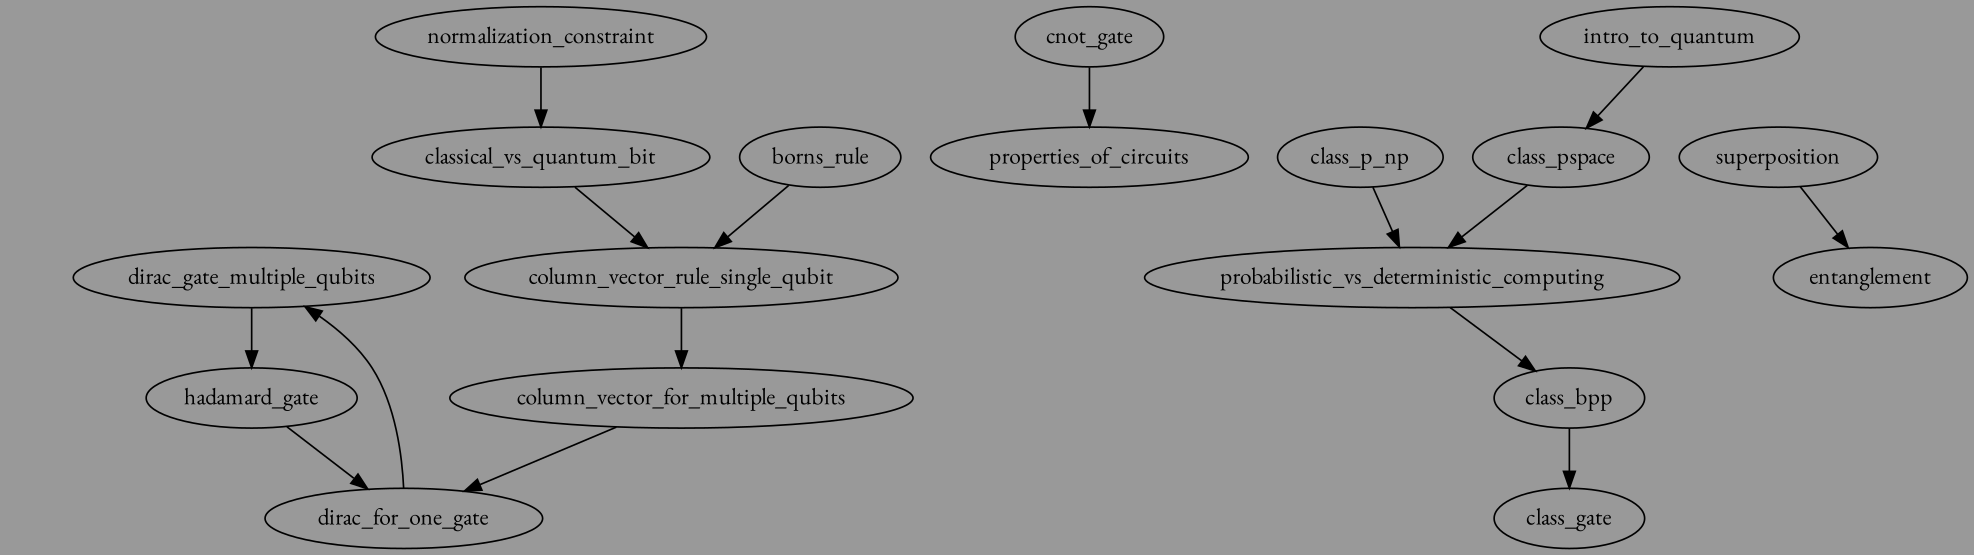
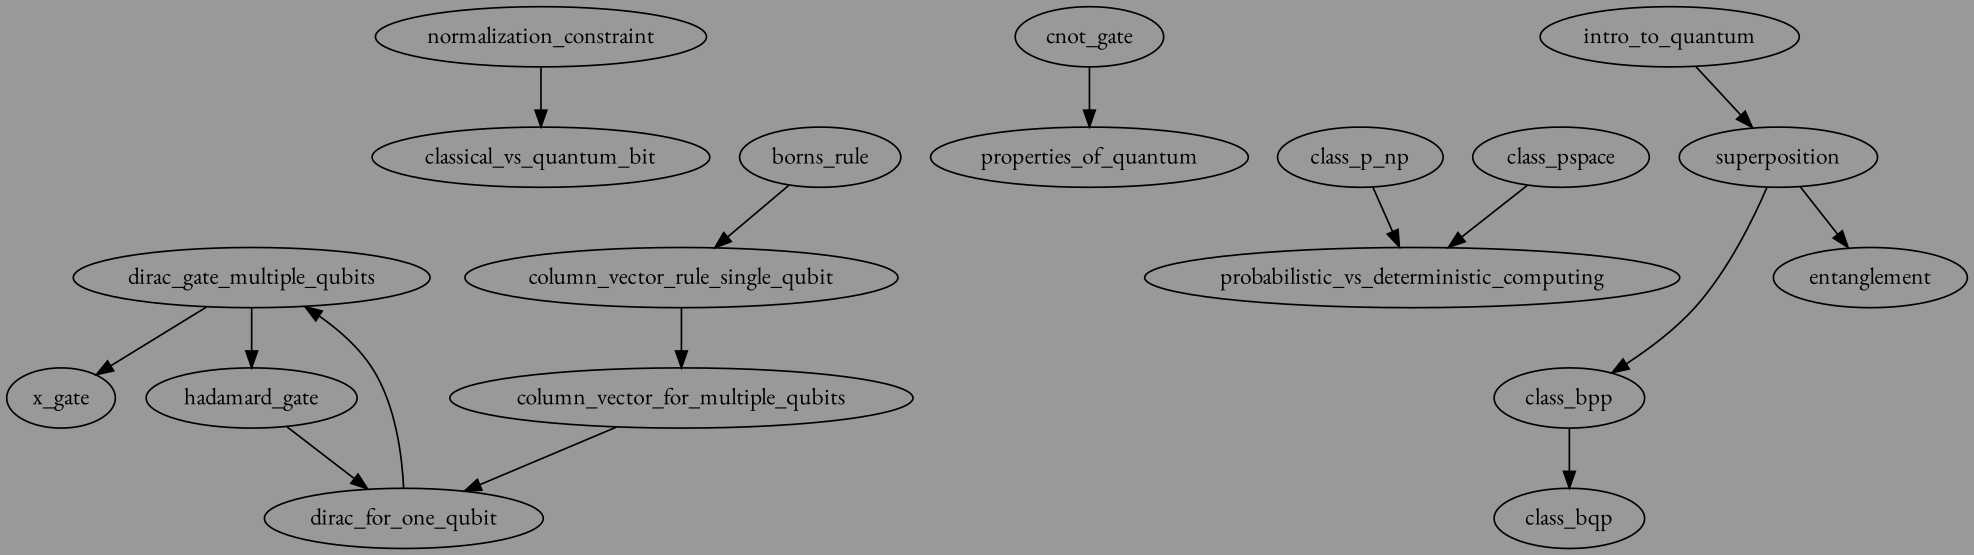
(1621, 91) -> (1718, 91)
(1089, 157) -> (1089, 157)
(605, 212) -> none
(1486, 334) -> (1711, 287)
none -> (61, 398)
(404, 518) -> (404, 518)
(1569, 518) -> (1569, 518)
